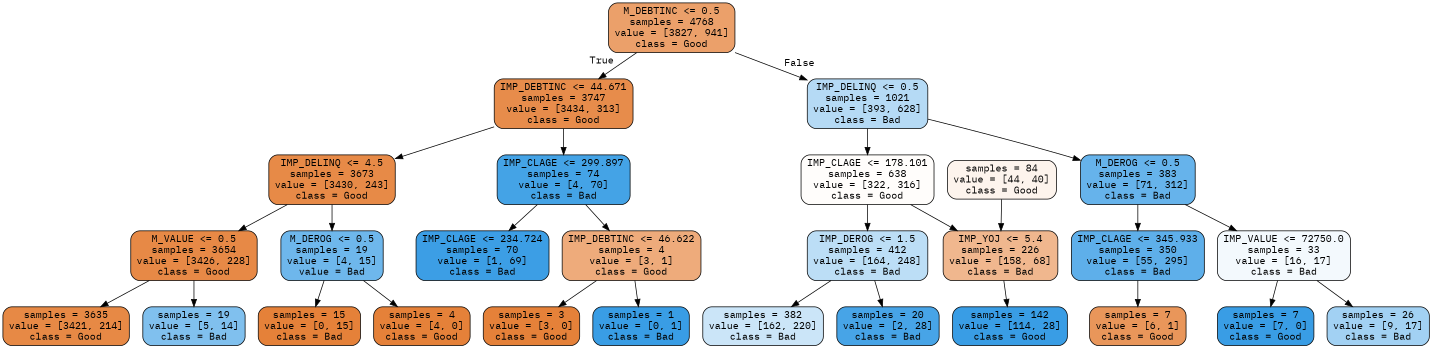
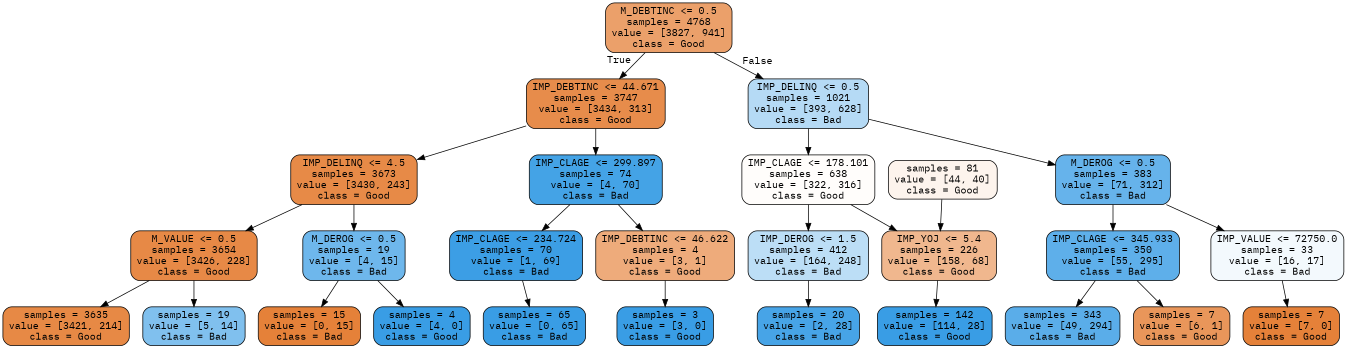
(1002, 180) -> (943, 180)
(332, 256) -> (354, 256)
(1000, 256) -> (939, 256)
(422, 326) -> (422, 326)
(531, 326) -> (665, 326)
none -> (534, 326)
(641, 326) -> none
(763, 326) -> none
none -> (1063, 326)
(1266, 326) -> (1291, 326)
(1378, 326) -> none
